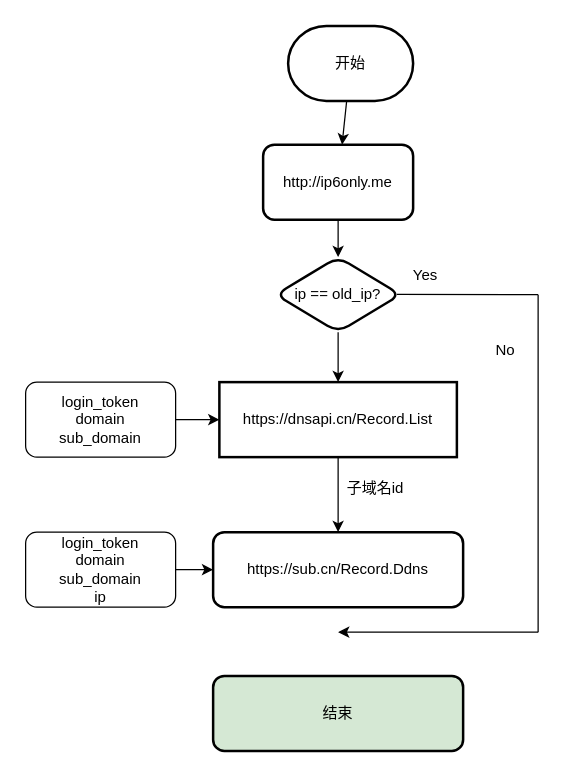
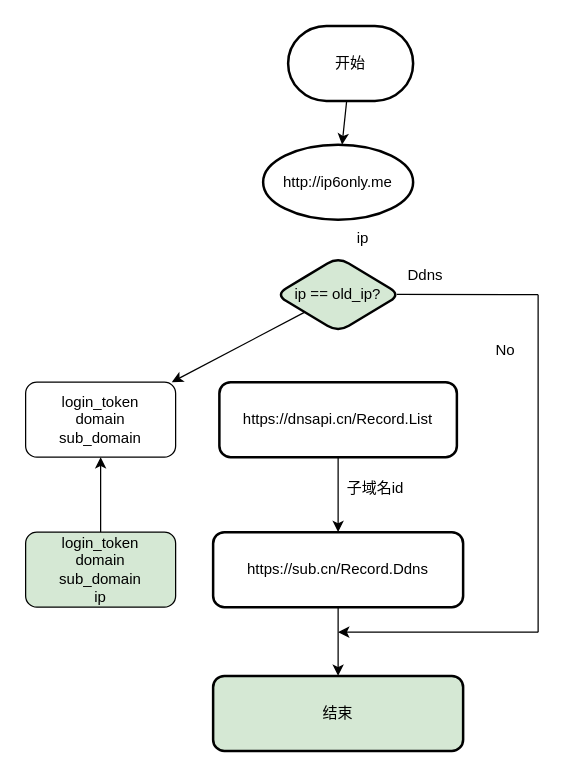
(338, 182) -> (338, 182)
(338, 234) -> none
none -> (363, 238)
(426, 276) -> (426, 276)
(338, 294) -> (338, 294)
(338, 353) -> (242, 345)
(193, 419) -> none
(338, 419) -> (338, 419)
(101, 569) -> (101, 569)
(190, 569) -> (101, 499)
none -> (338, 637)
